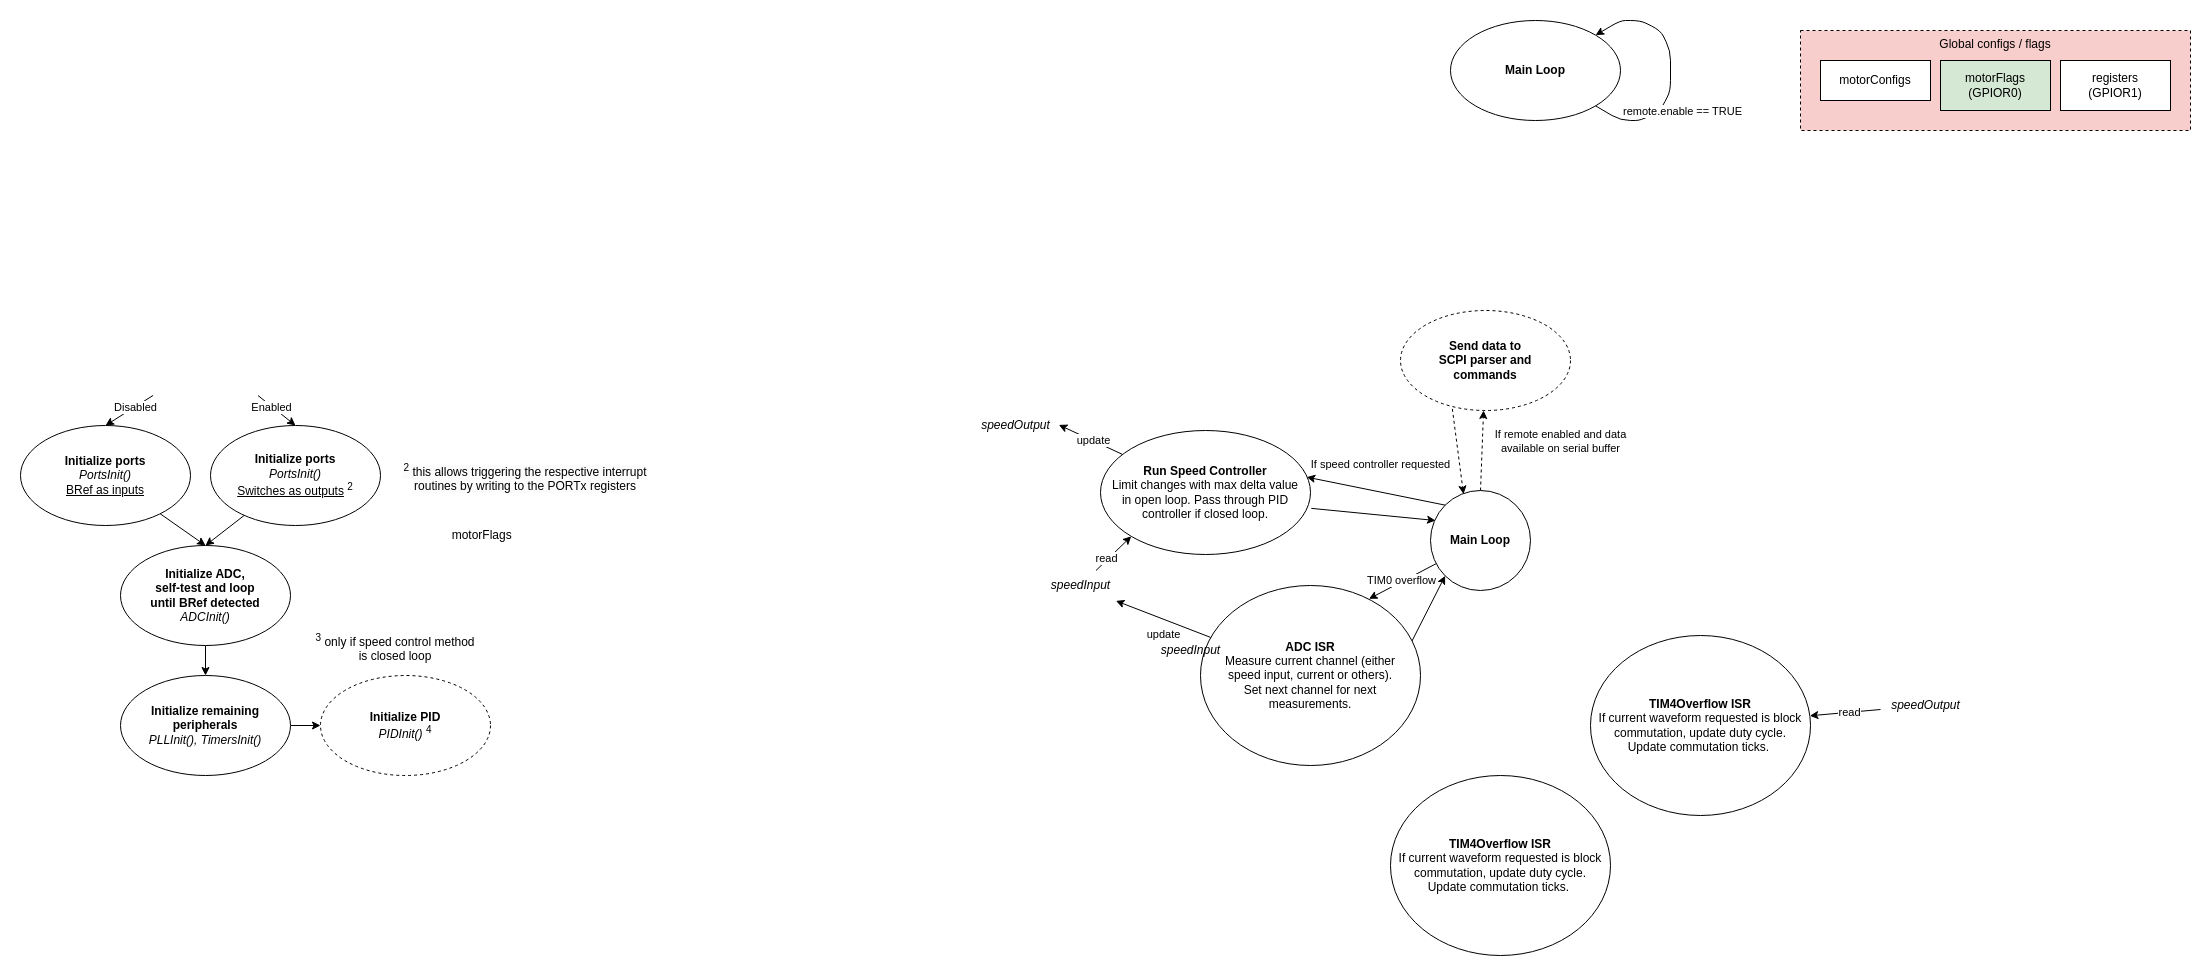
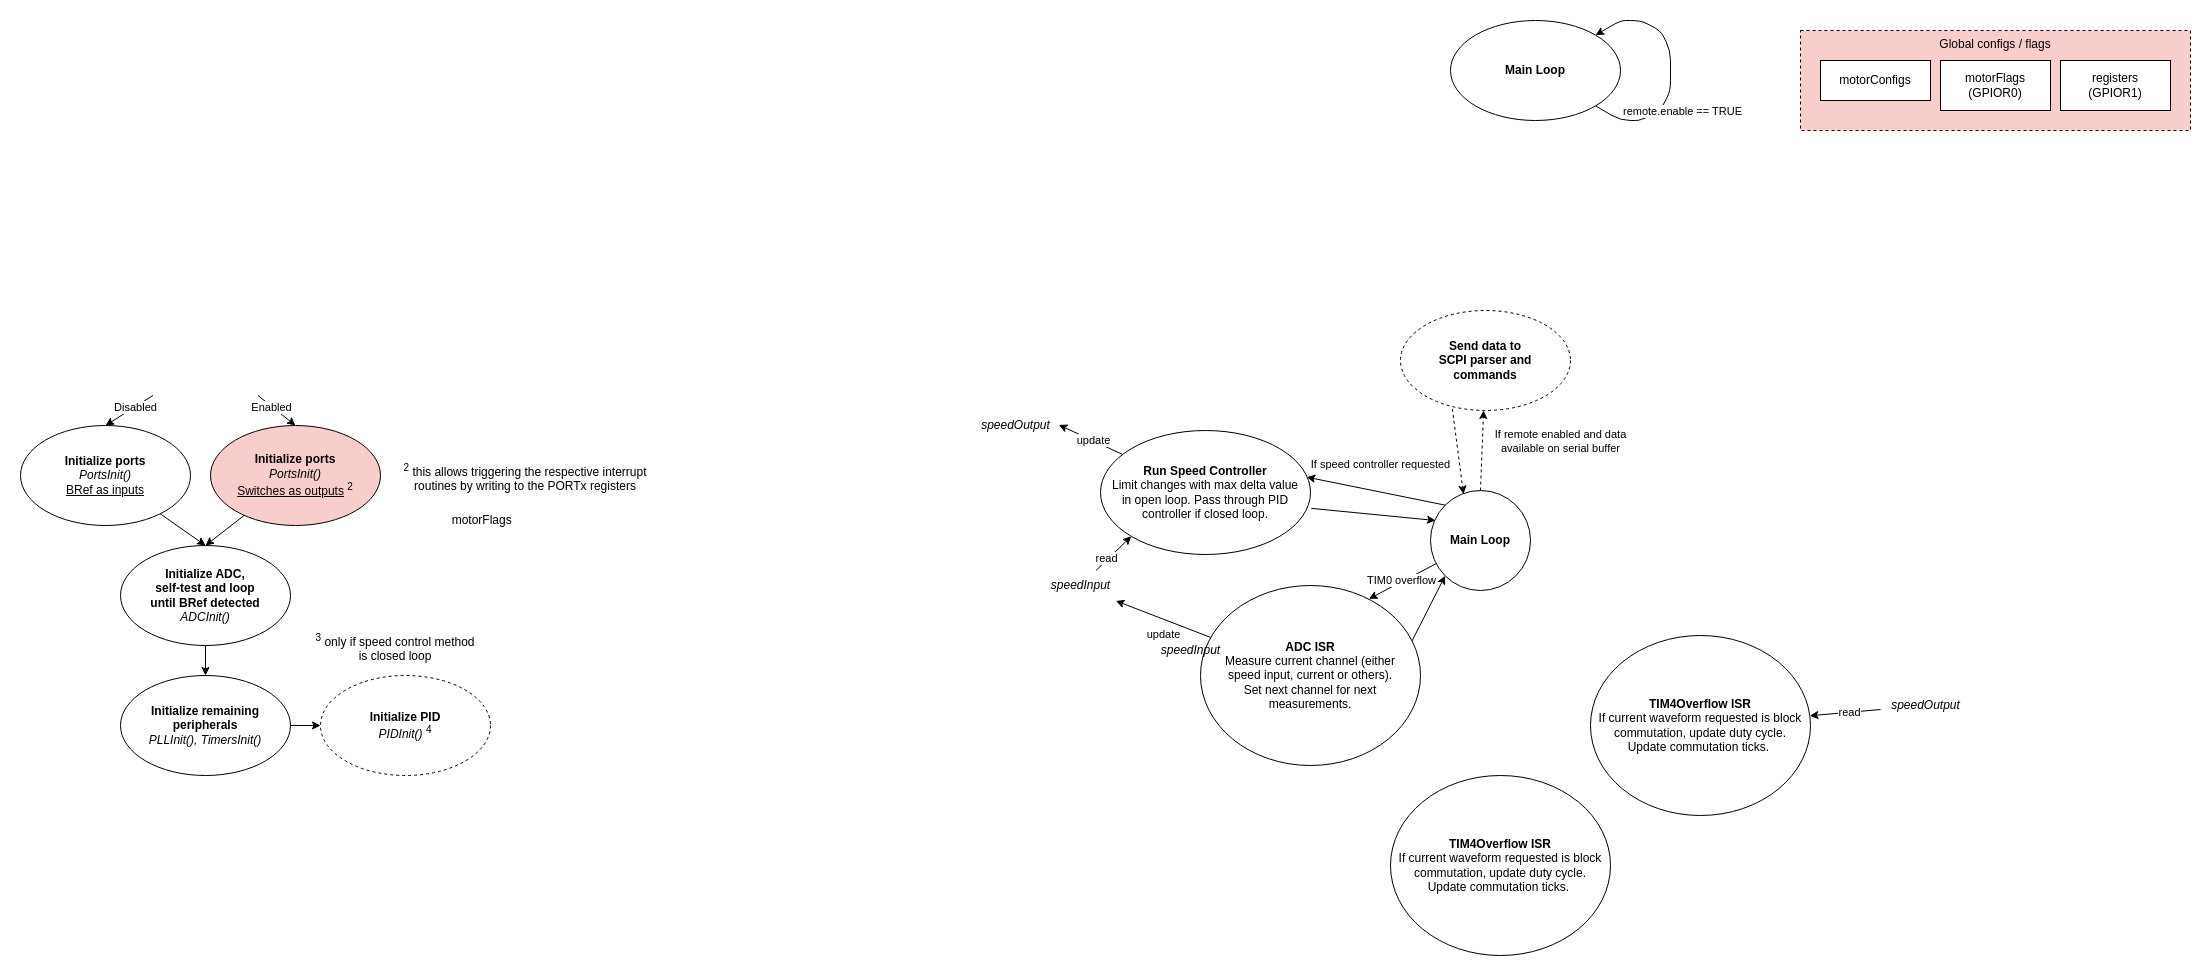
(1996, 86) -> (1996, 86)
(296, 476) -> (296, 476)
(481, 536) -> (481, 521)
